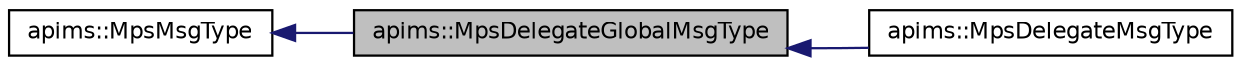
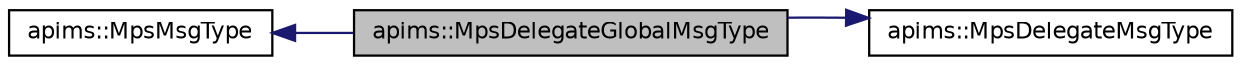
(840, 48) -> (817, 18)
